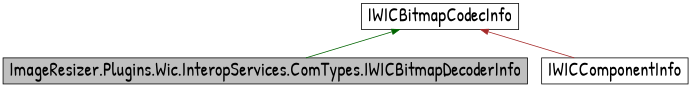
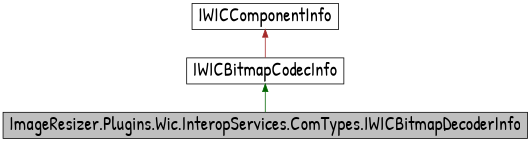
(531, 45) -> (265, 47)
